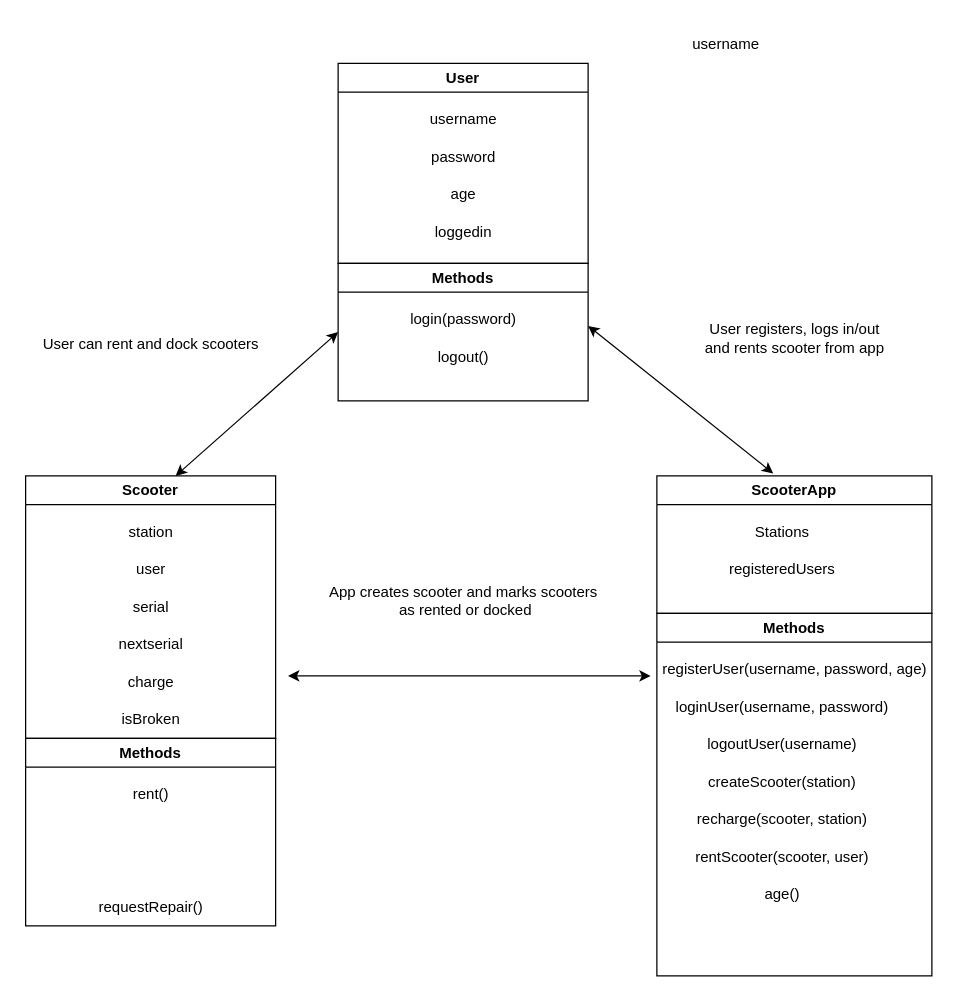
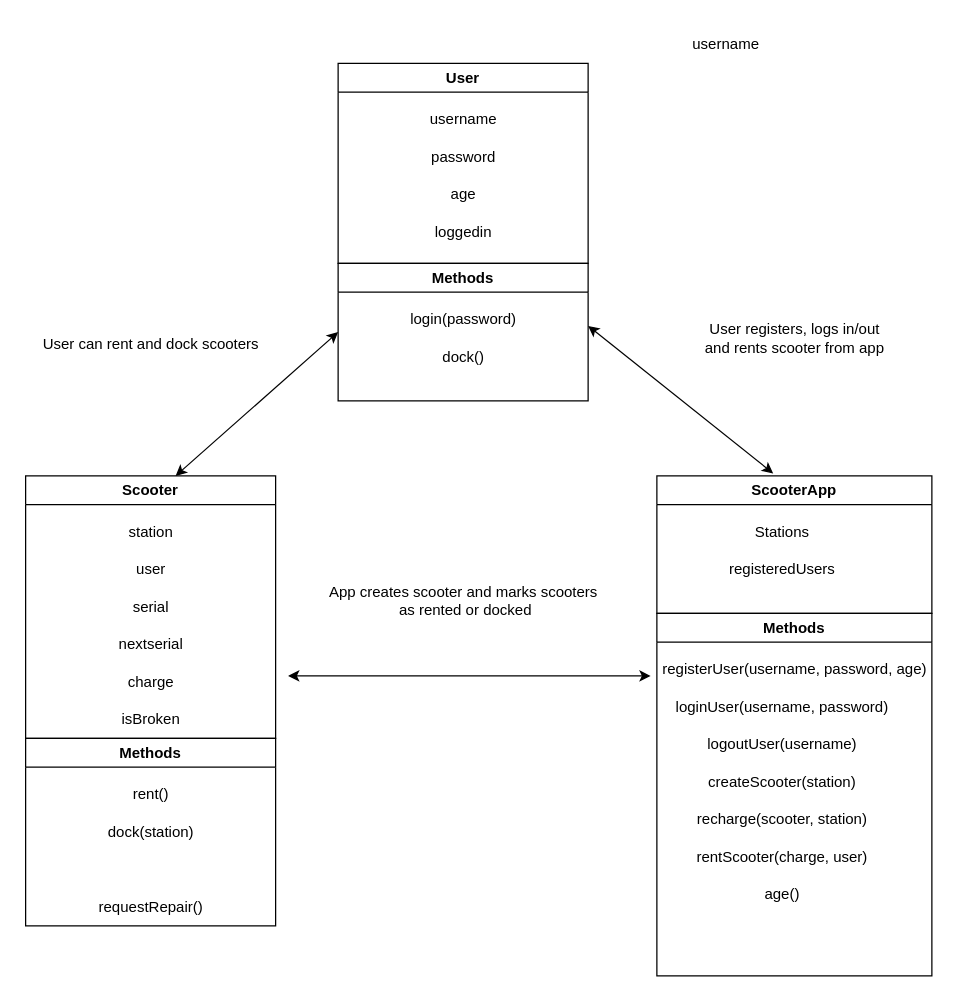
(464, 357) -> (464, 357)
none -> (151, 832)
(783, 857) -> (783, 857)
